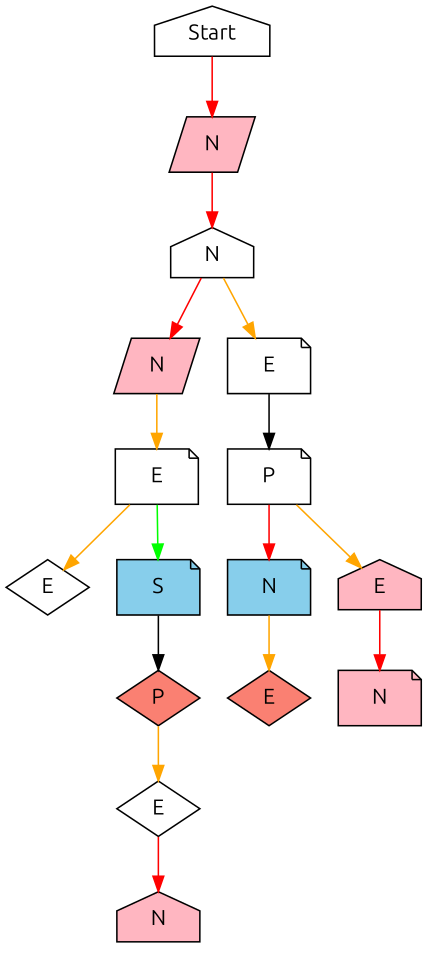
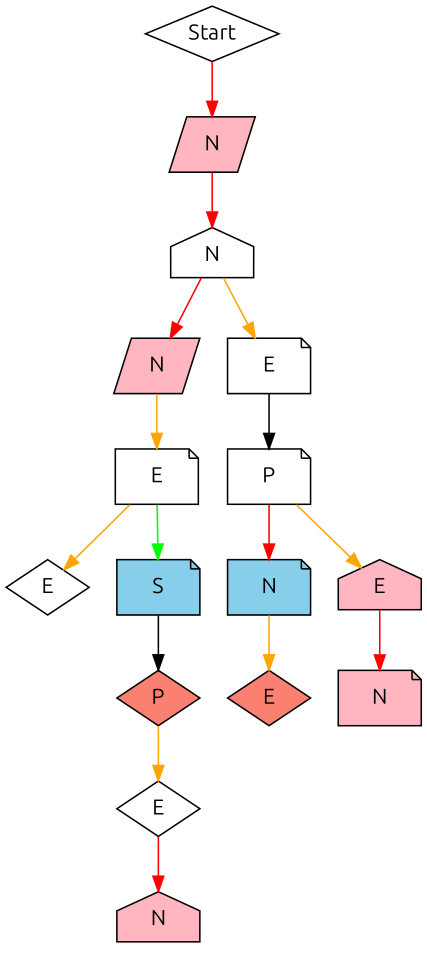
(212, 34) -> (212, 34)
